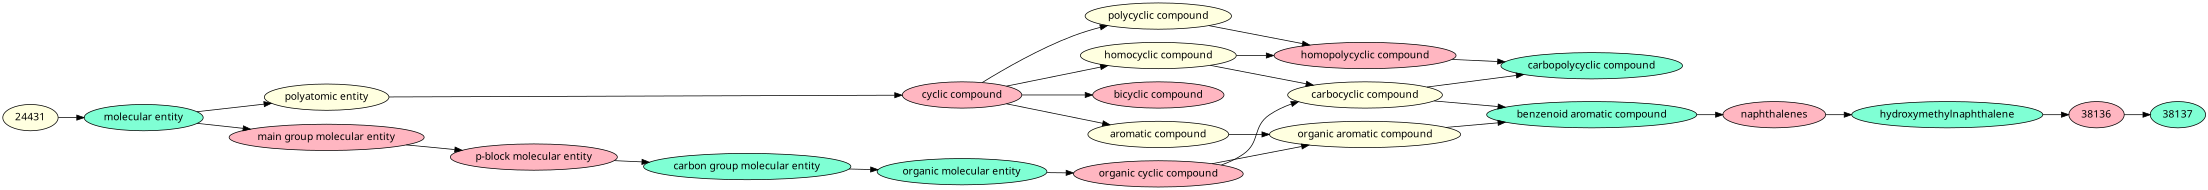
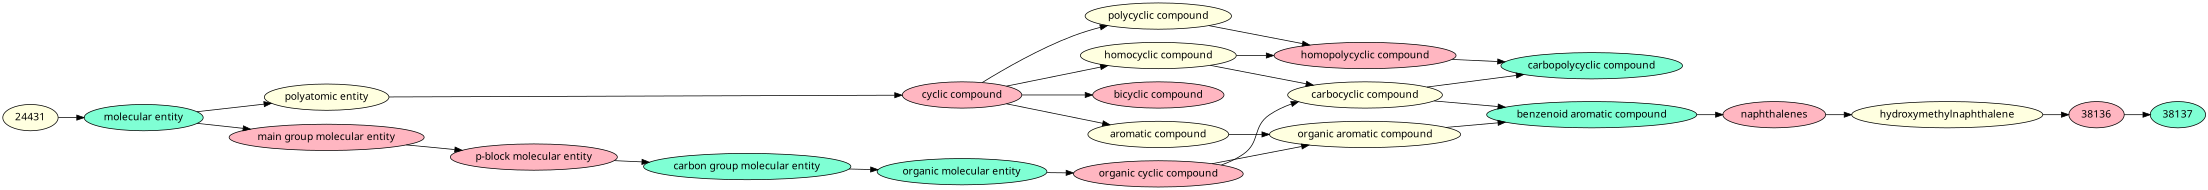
(1947, 115) -> (1947, 115)
